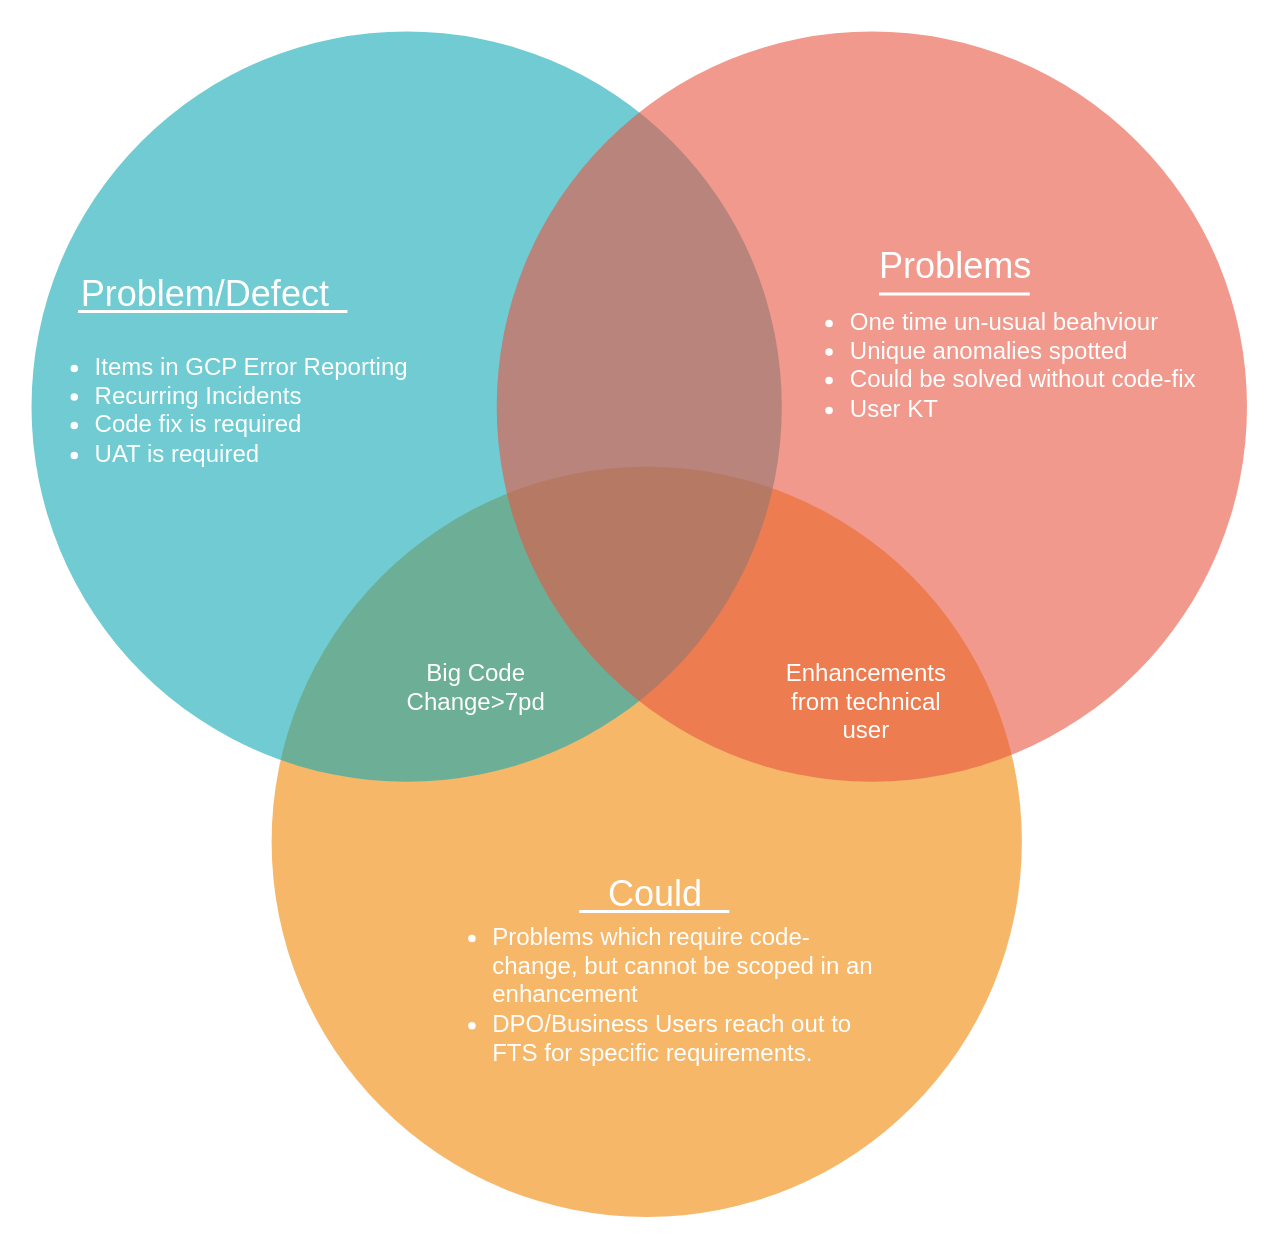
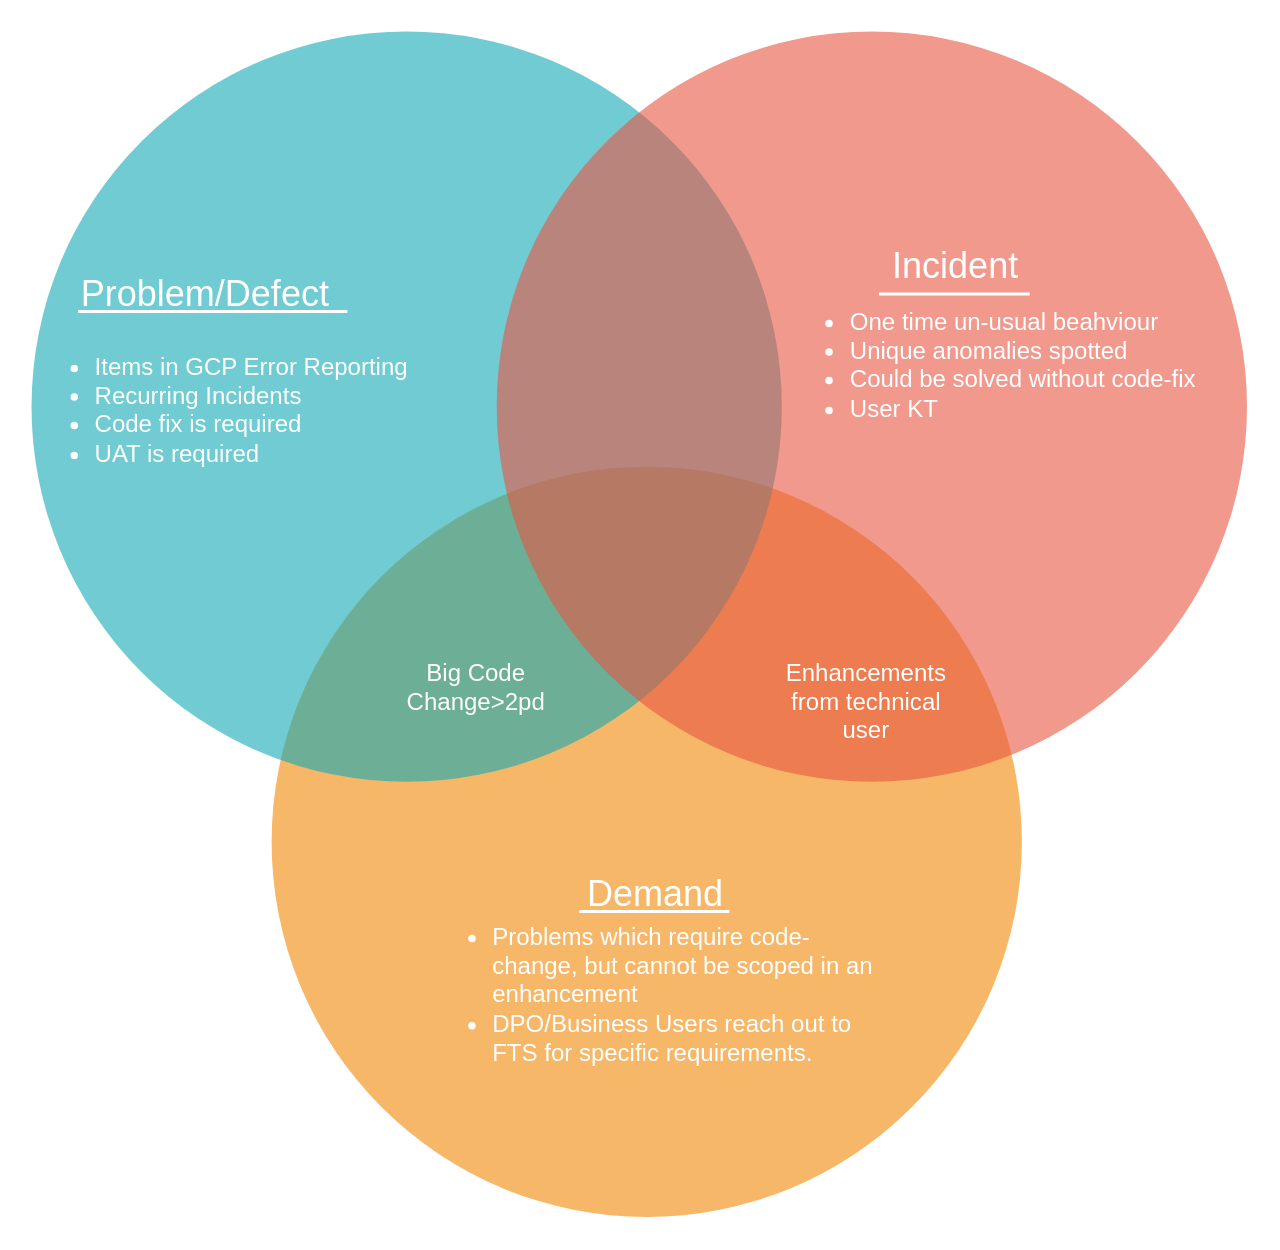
(956, 266) -> (956, 266)
(469, 670) -> (469, 670)
(656, 895) -> (656, 895)
